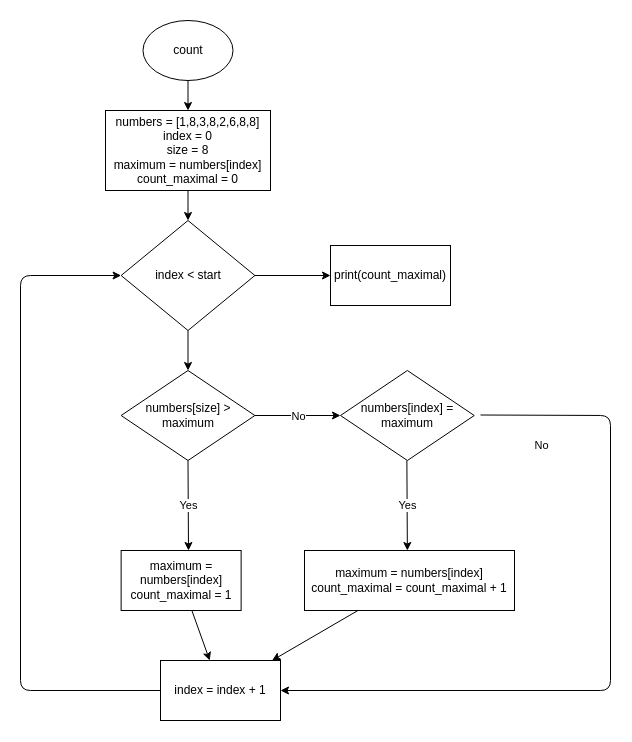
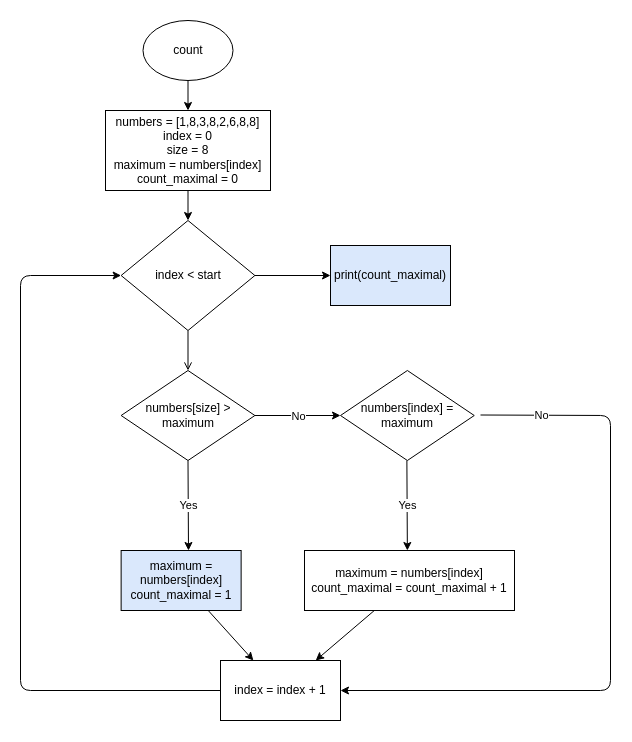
(391, 276) -> (391, 276)
(188, 362) -> (188, 363)
(181, 581) -> (181, 581)
(221, 691) -> (281, 691)
